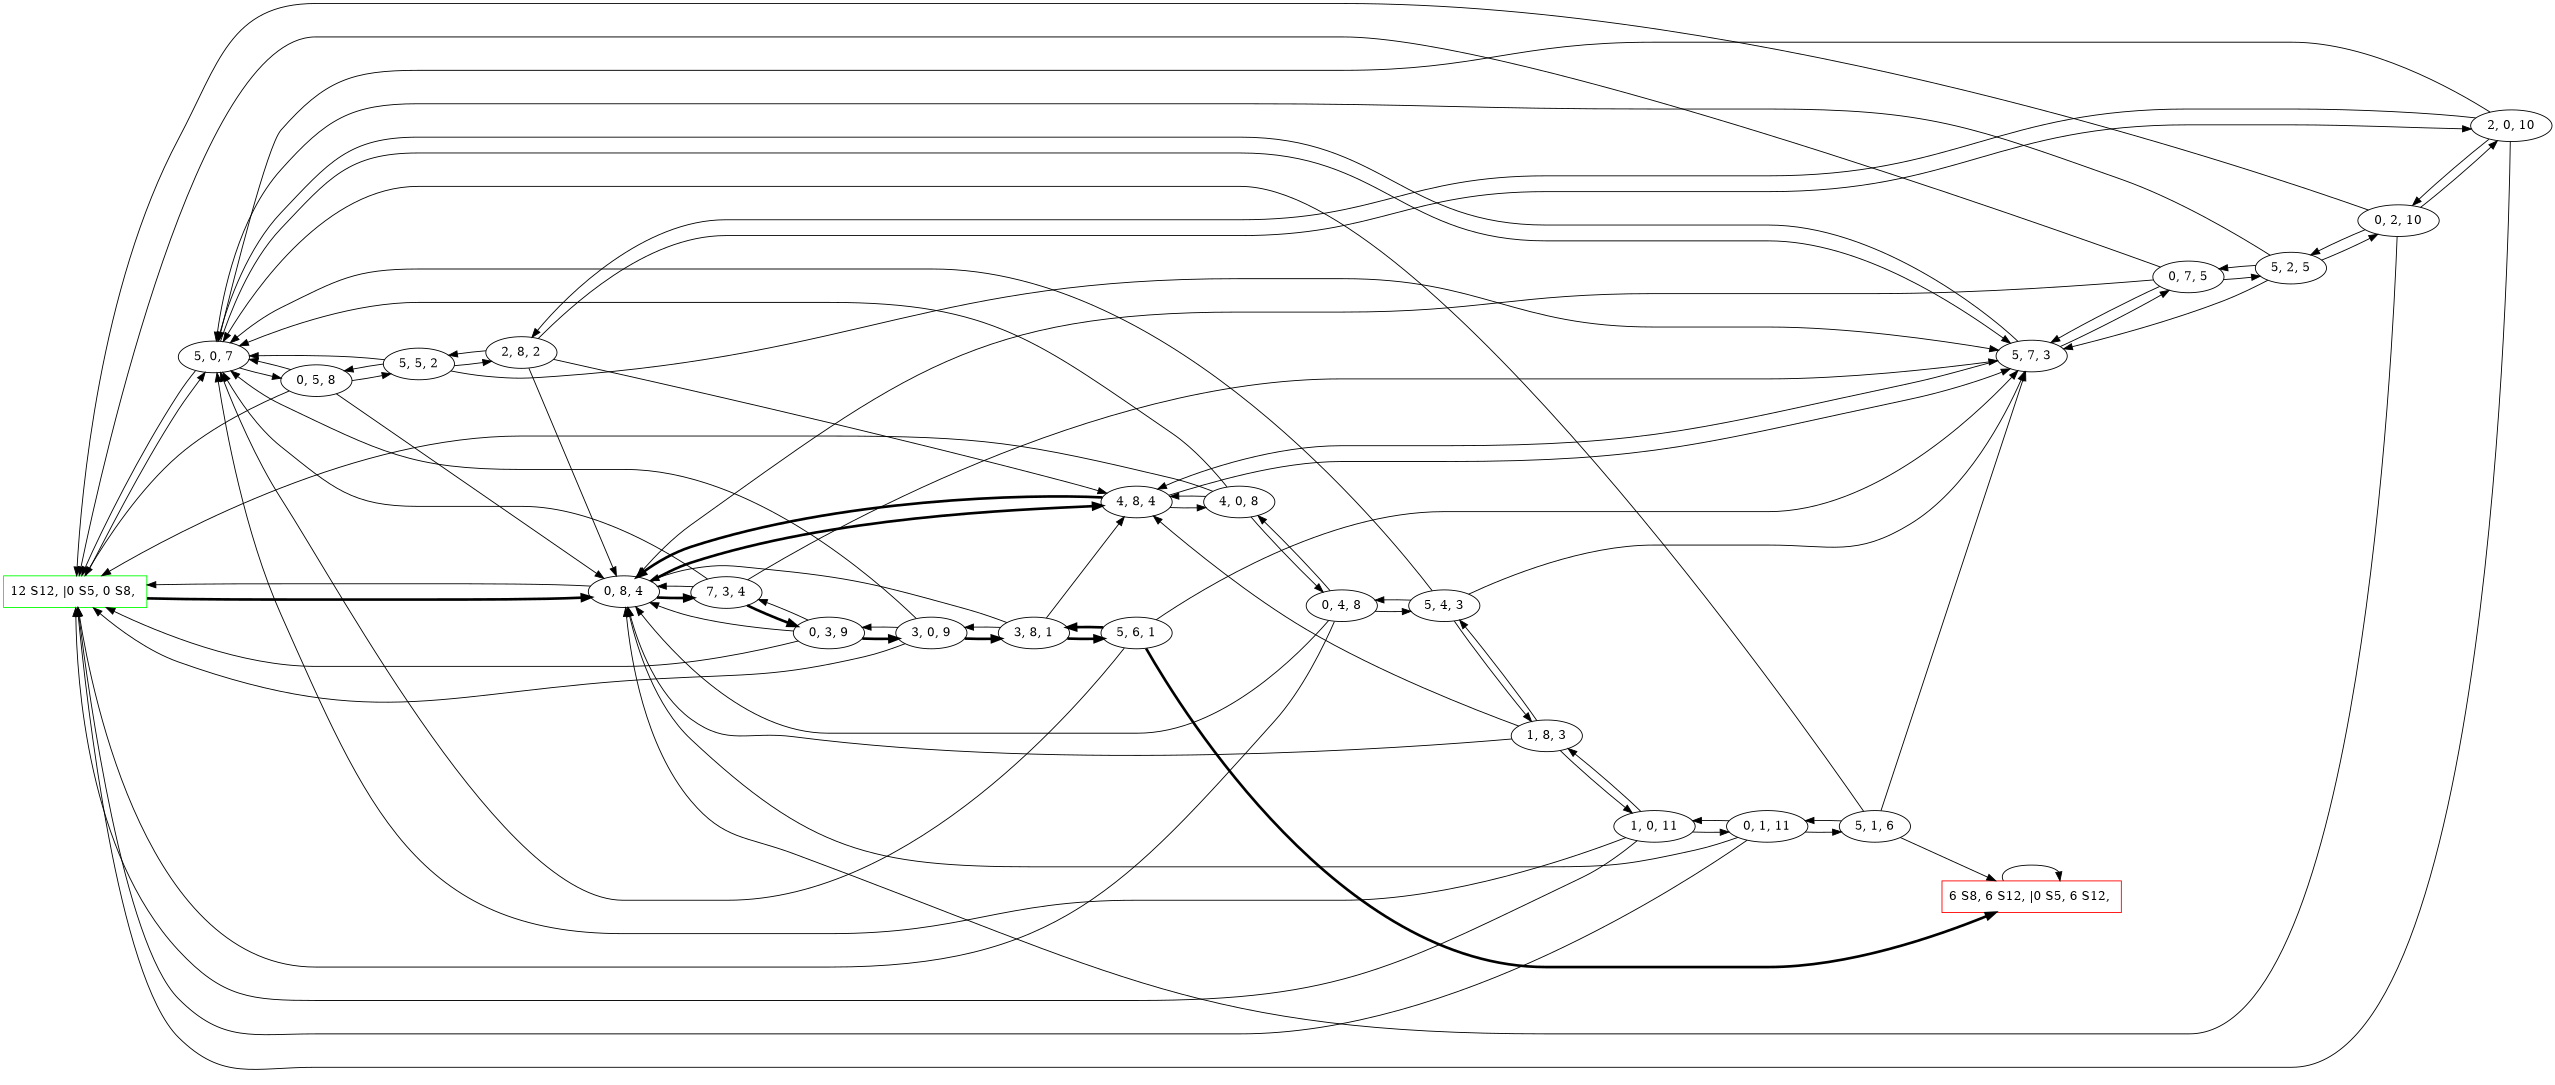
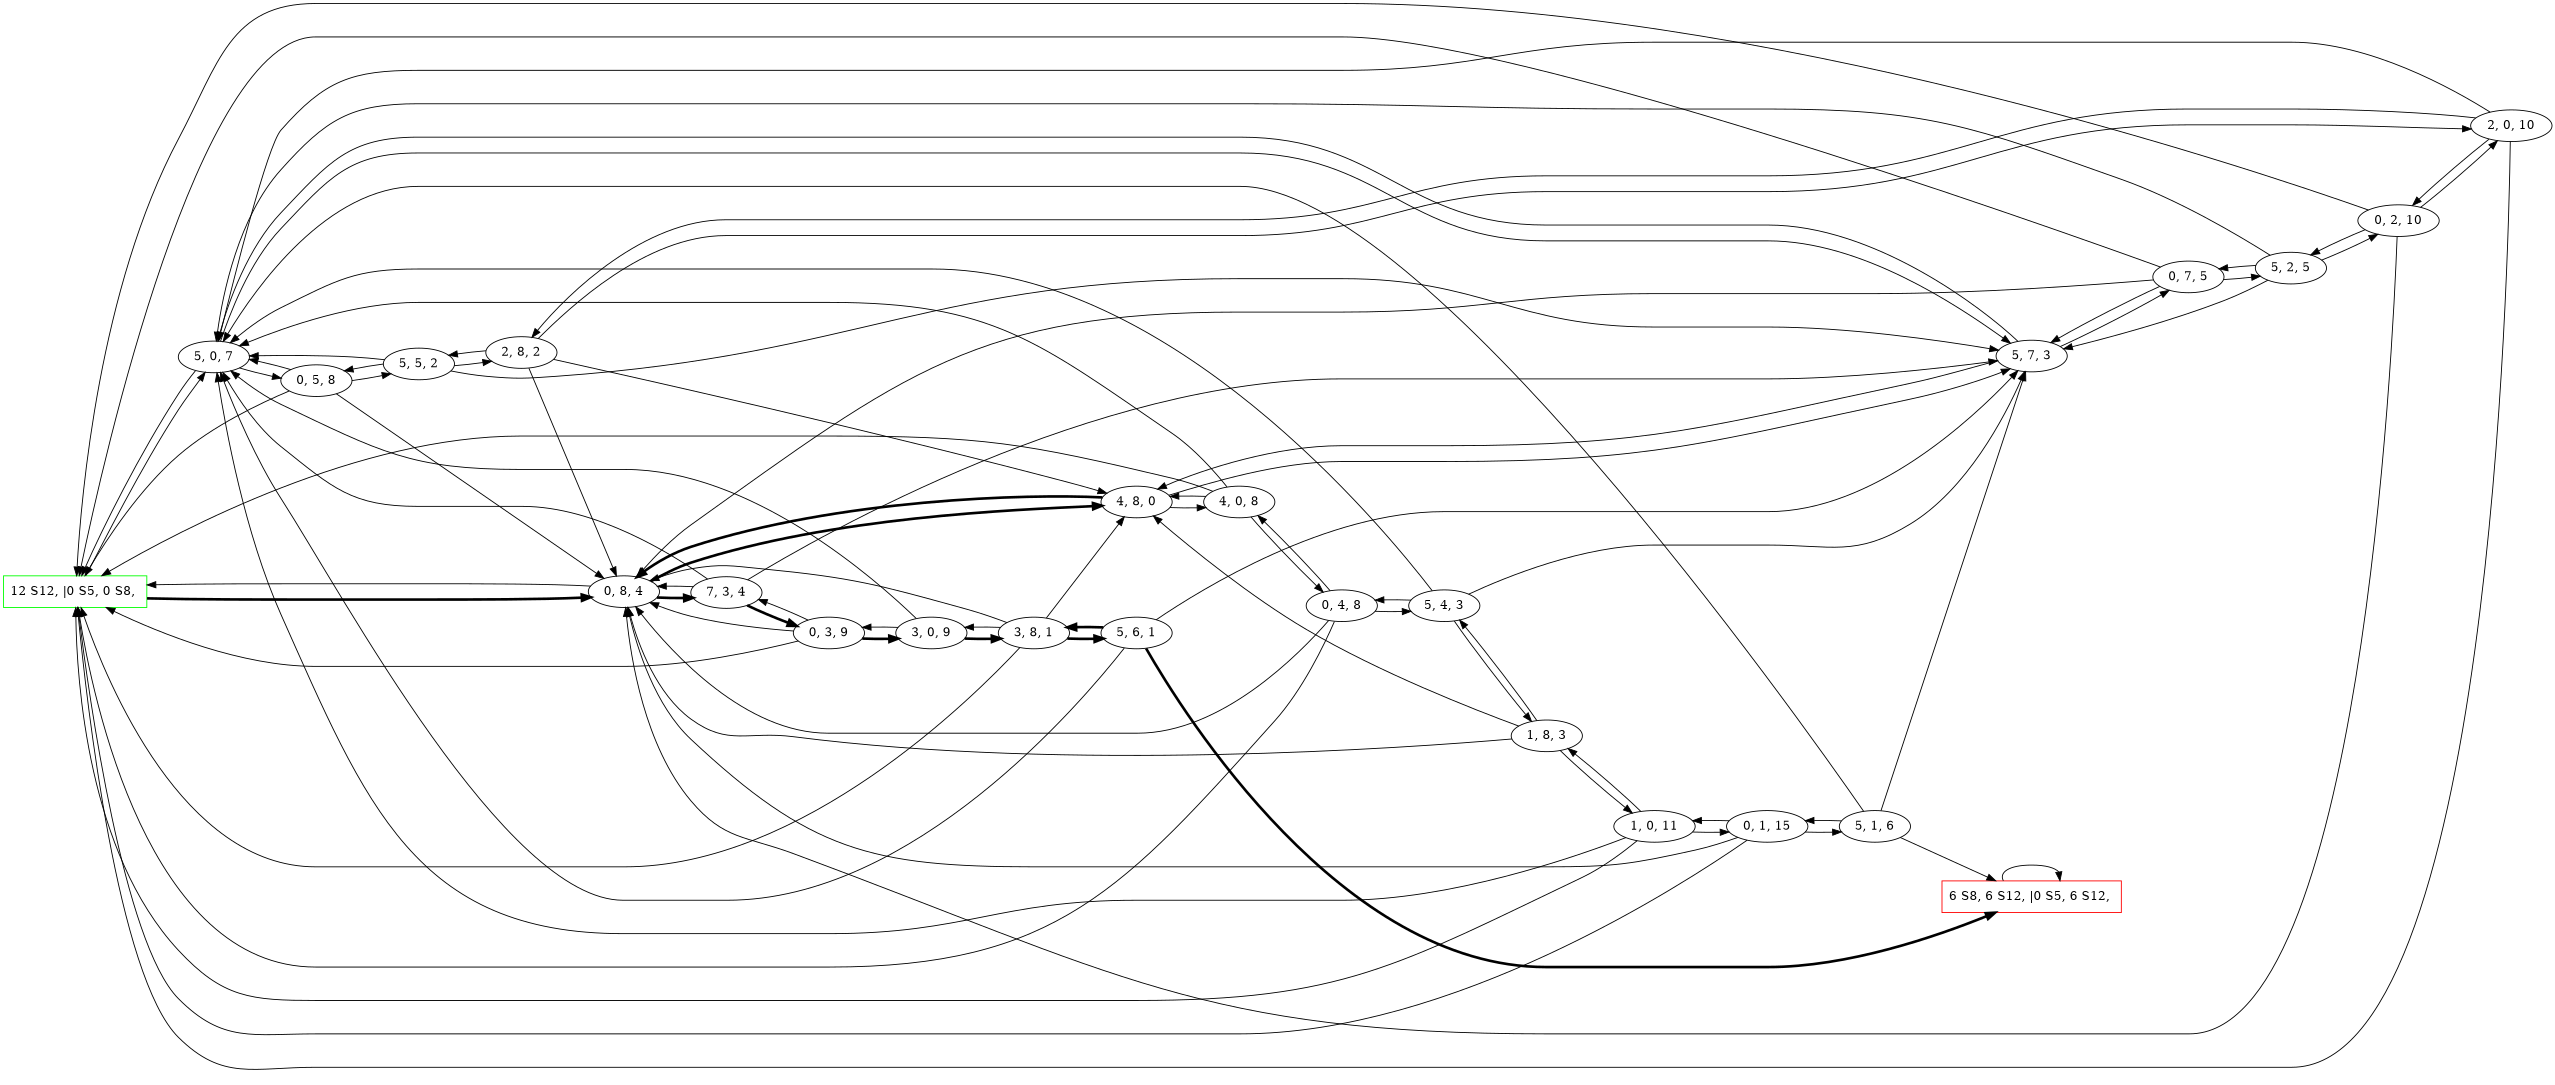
(1137, 502) -> (1137, 502)
(495, 694) -> (521, 867)
(1767, 826) -> (1767, 826)
